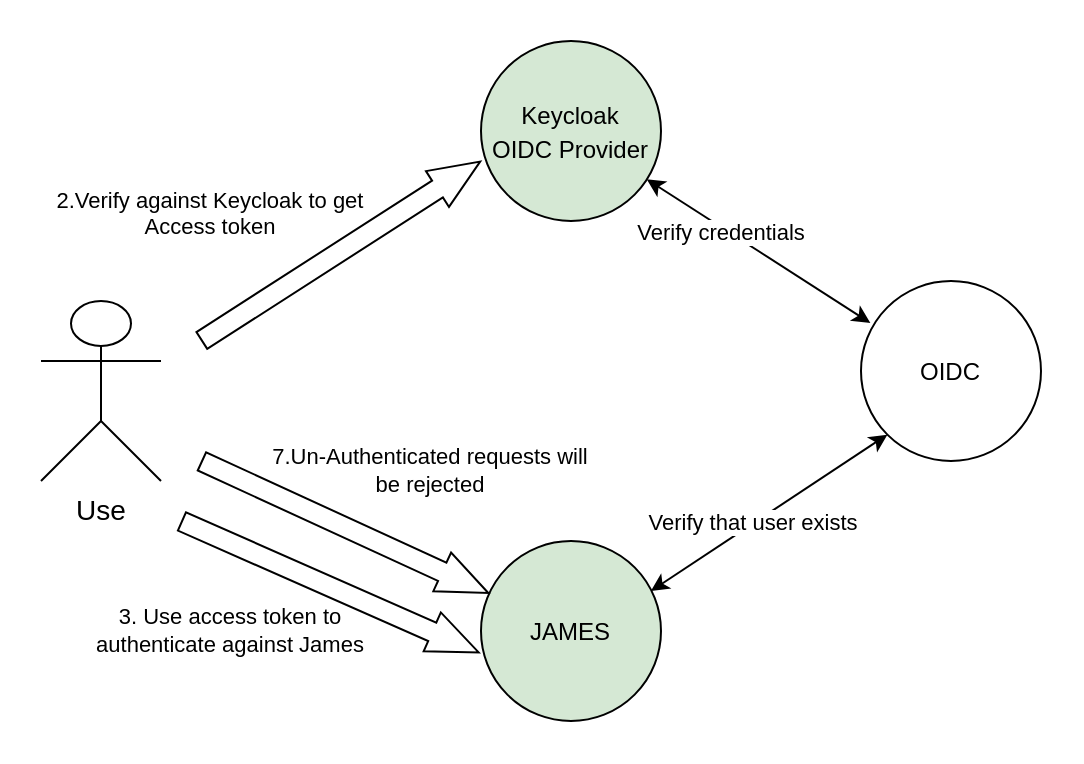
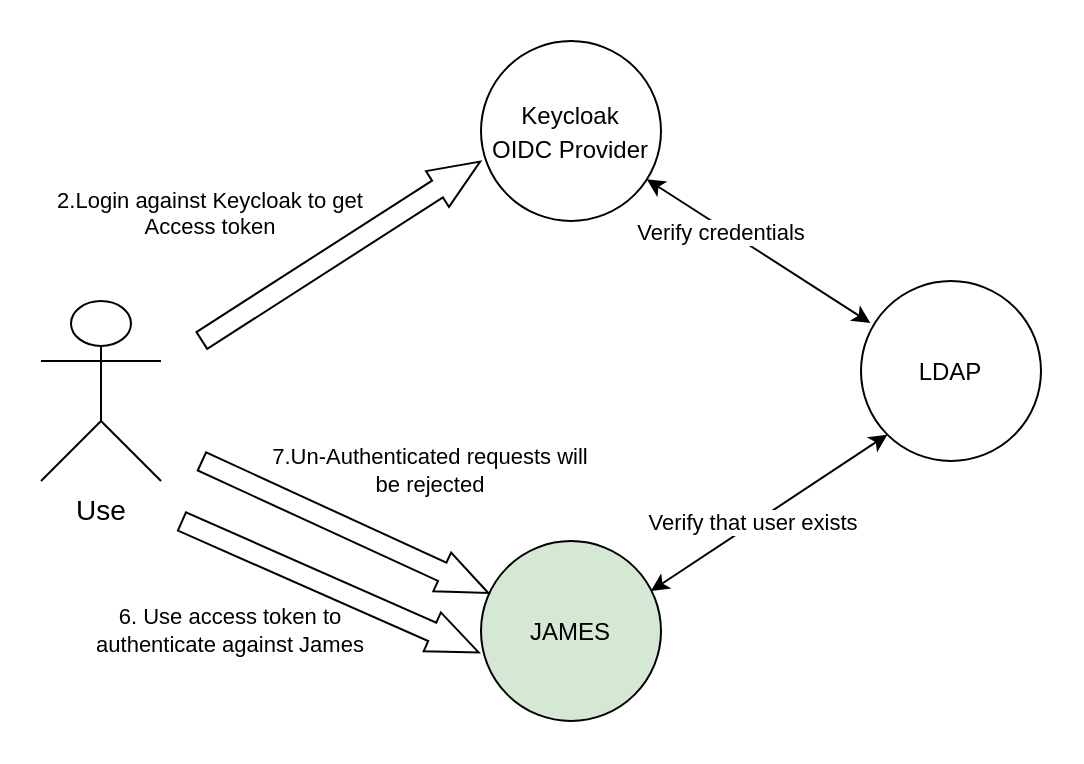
(571, 131) -> (571, 131)
(211, 201) -> (211, 201)
(951, 371) -> (951, 371)
(231, 631) -> (231, 631)
